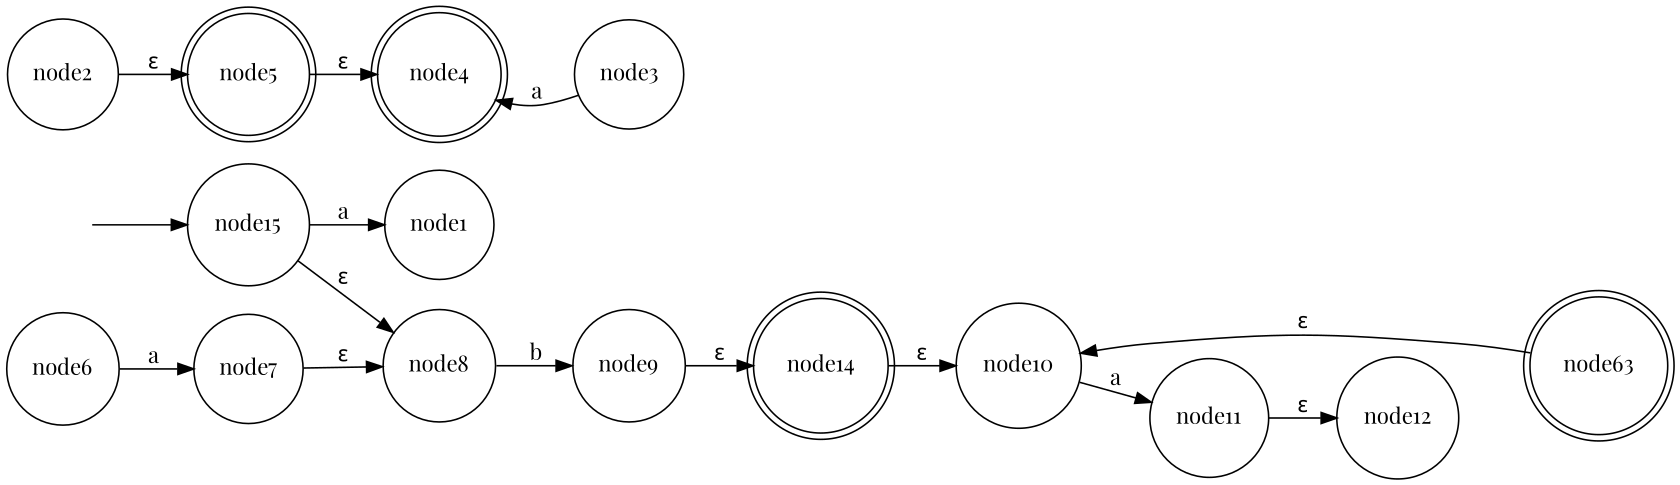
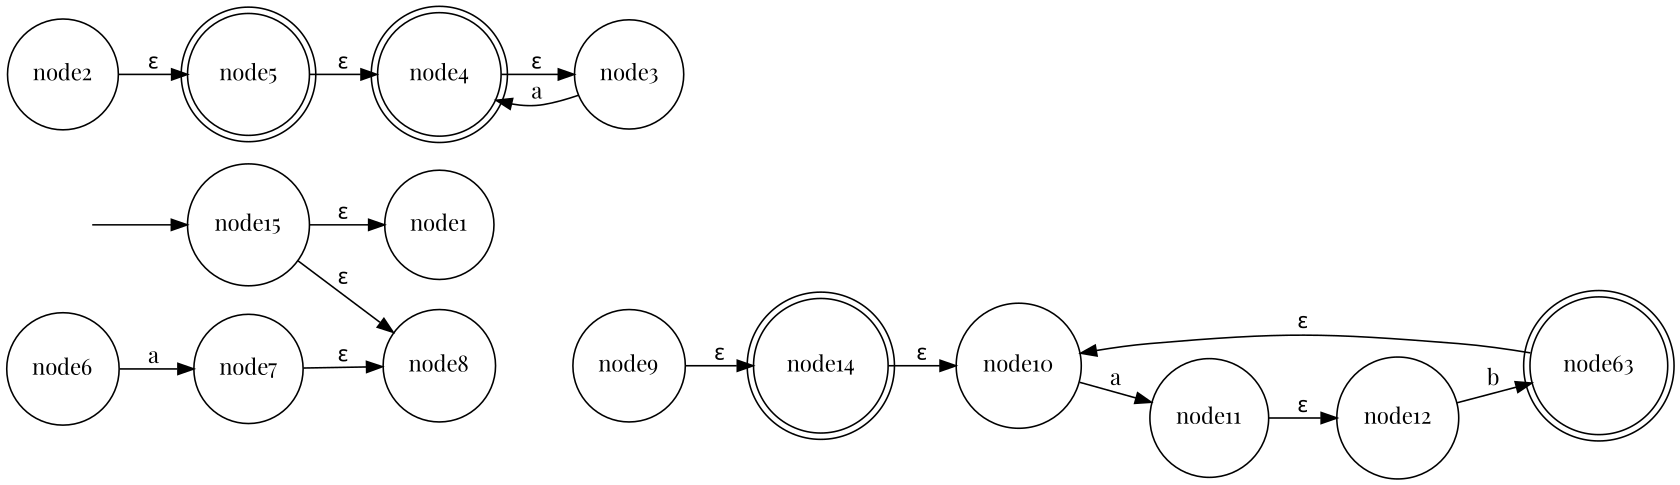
none -> (530, 74)
(343, 213) -> (343, 213)
(526, 366) -> none
none -> (1486, 395)
